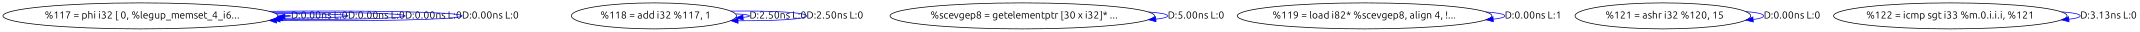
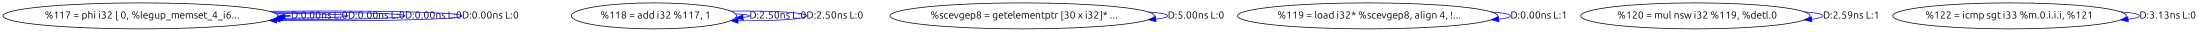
(1365, 16) -> (1367, 16)
(1663, 16) -> none
none -> (1695, 16)
